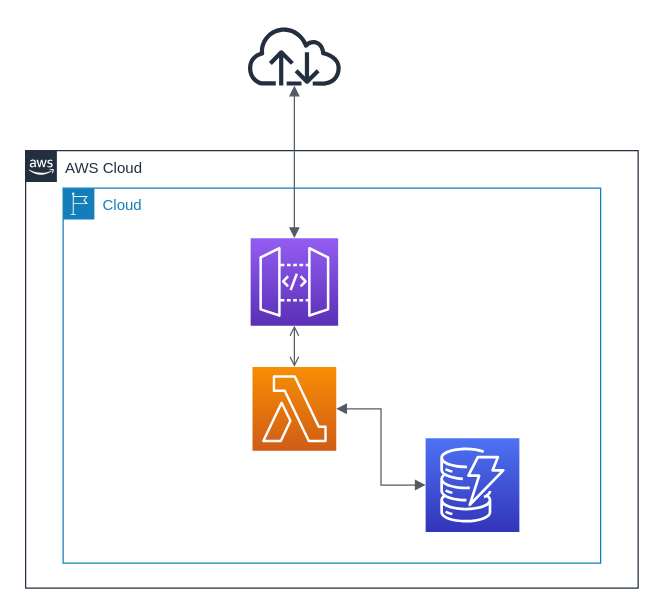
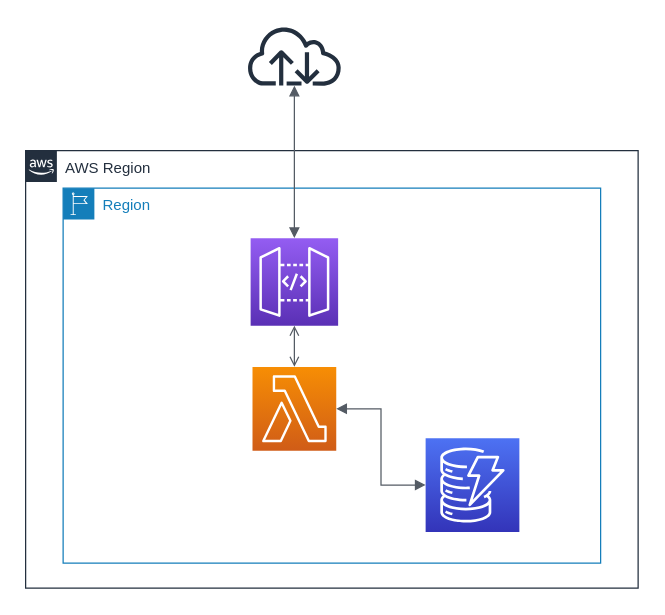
(100, 168) -> (104, 168)
(122, 206) -> (126, 206)
